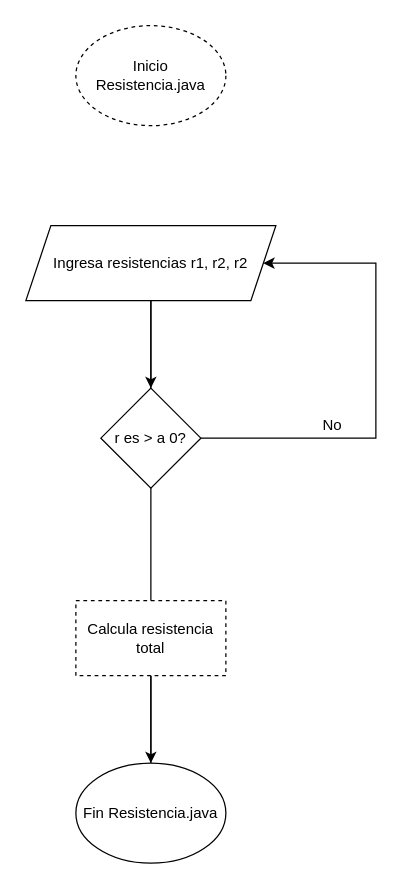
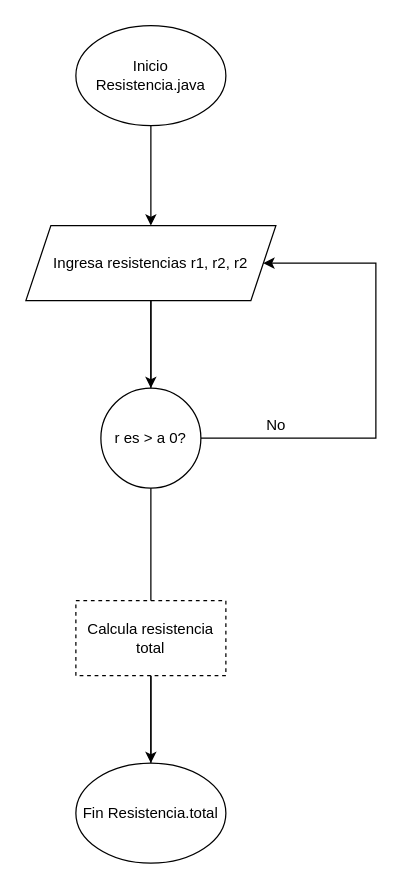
(151, 76) -> (151, 76)
none -> (151, 172)
(332, 426) -> (276, 426)
(151, 438) -> (151, 438)
(151, 813) -> (151, 813)
